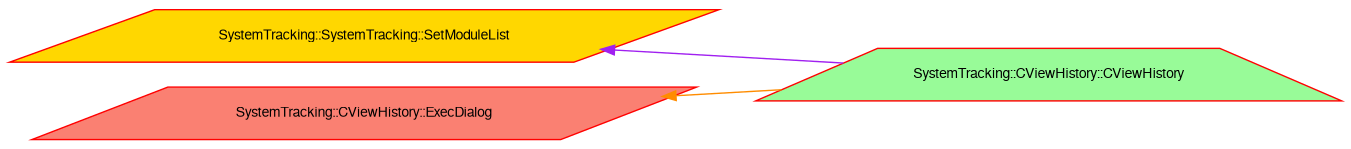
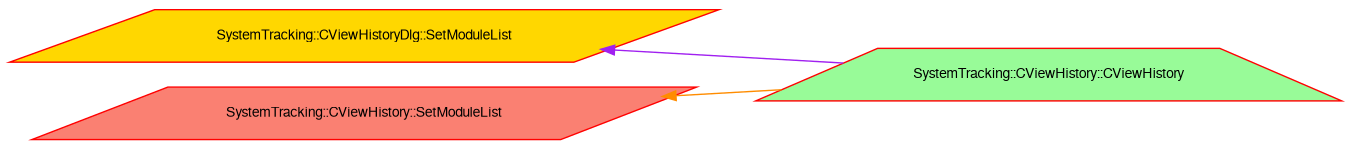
(364, 36) -> (364, 36)
(364, 113) -> (364, 113)
